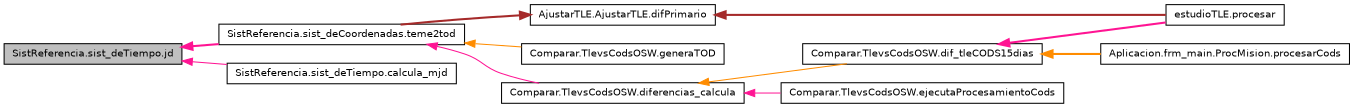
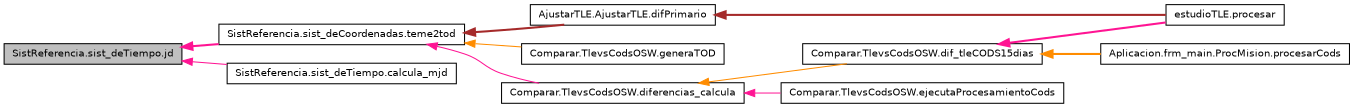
(460, 19) -> (520, 29)
